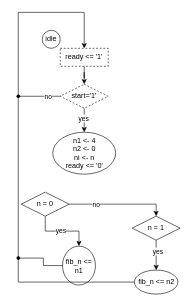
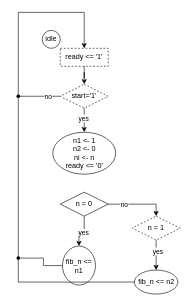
(85, 153) -> (85, 153)
(45, 204) -> (84, 204)
(156, 228) -> (156, 228)
